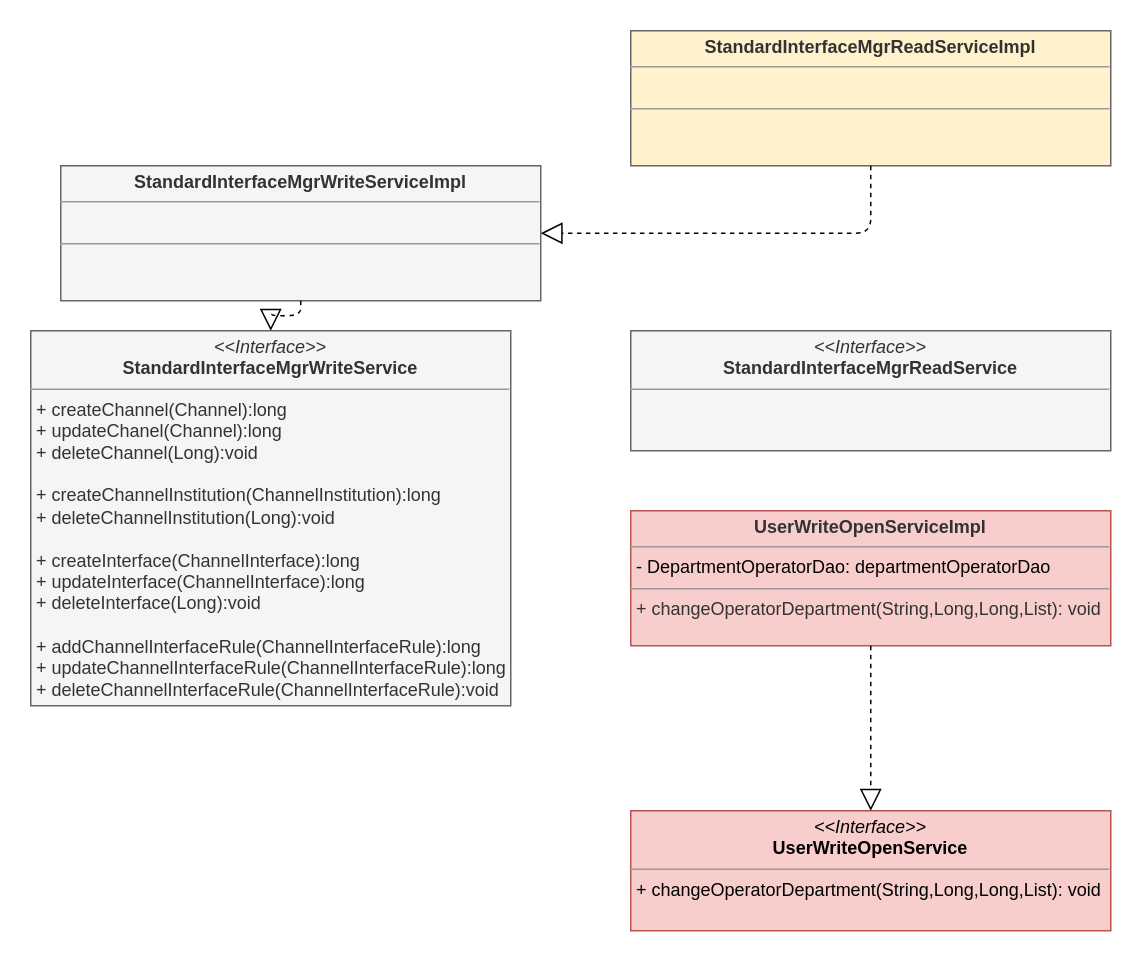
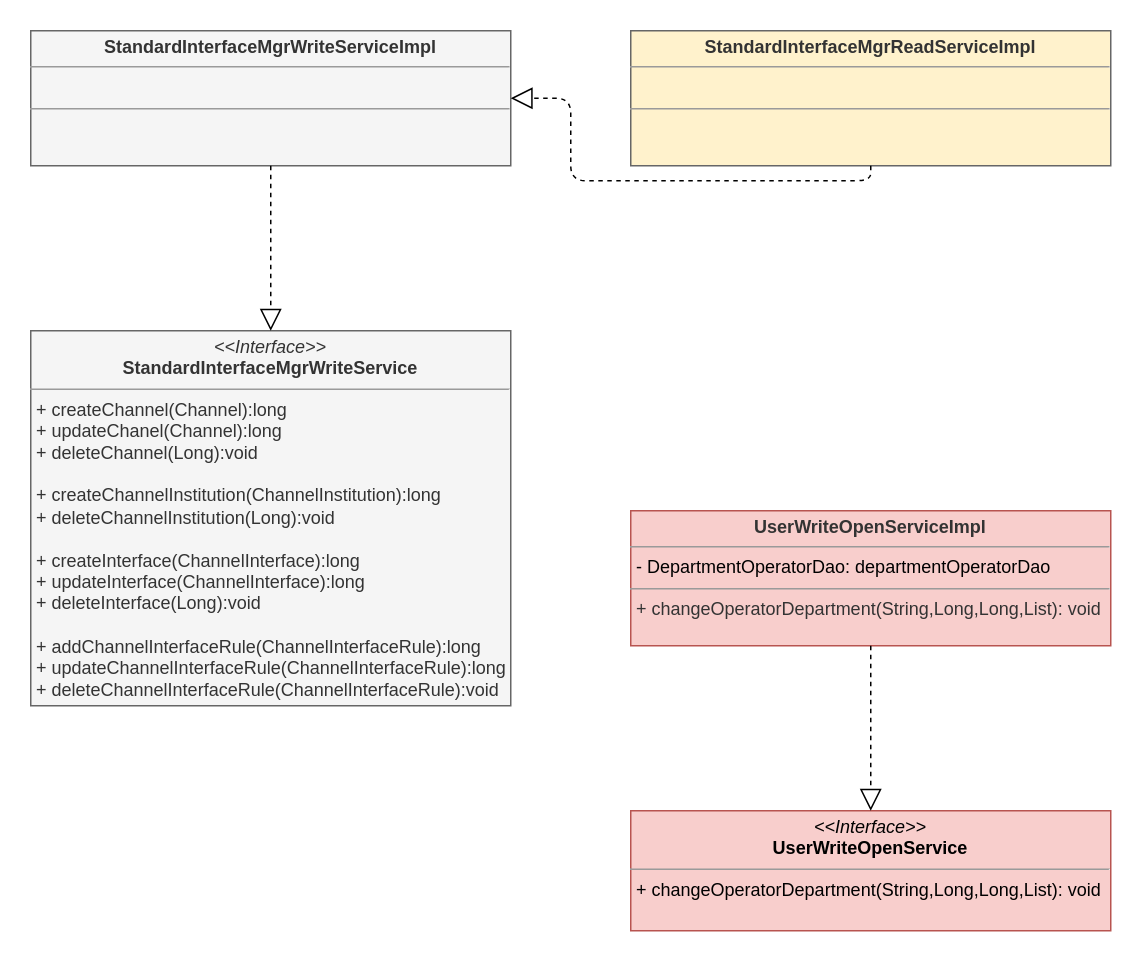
(301, 233) -> (271, 98)
(871, 391) -> none
